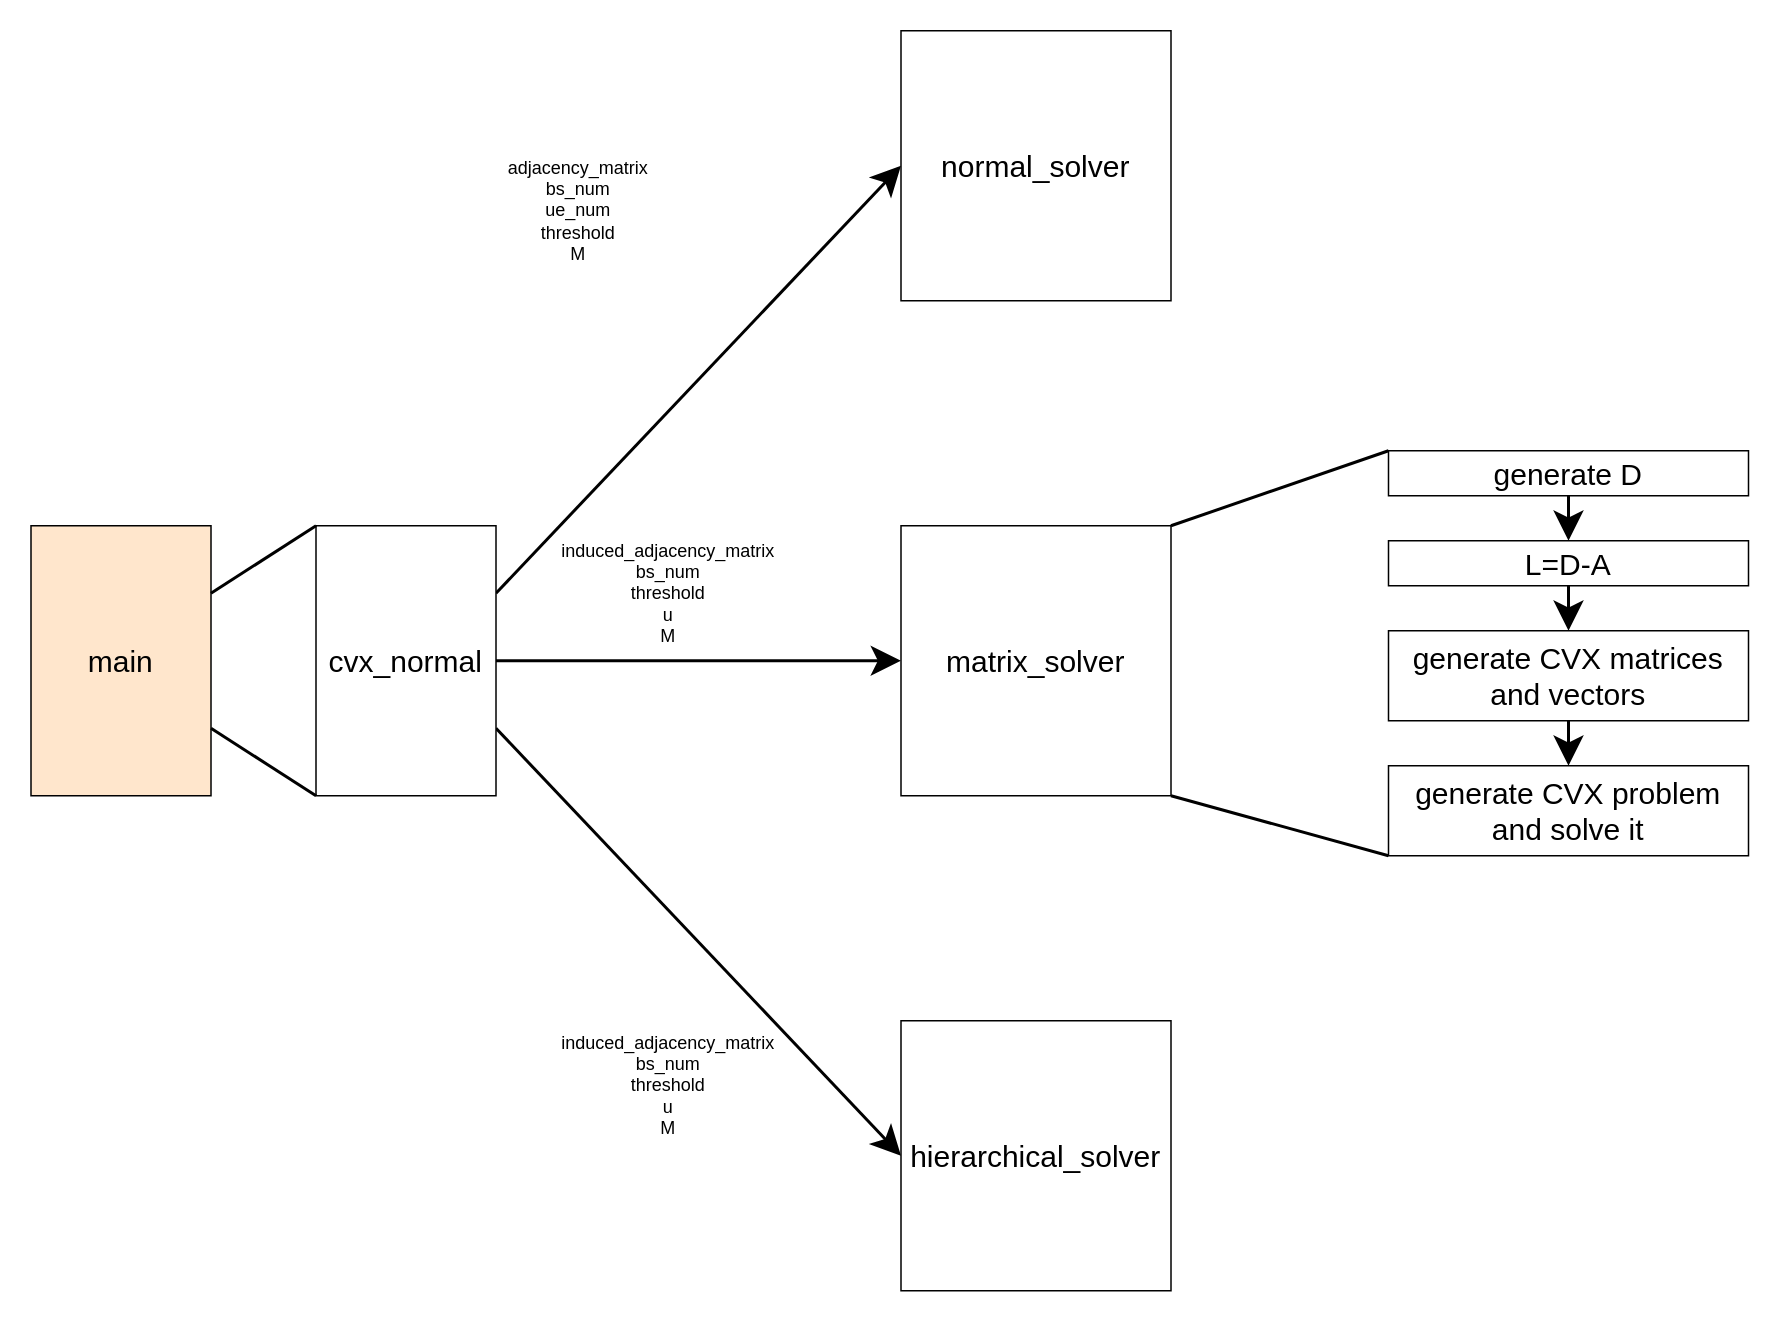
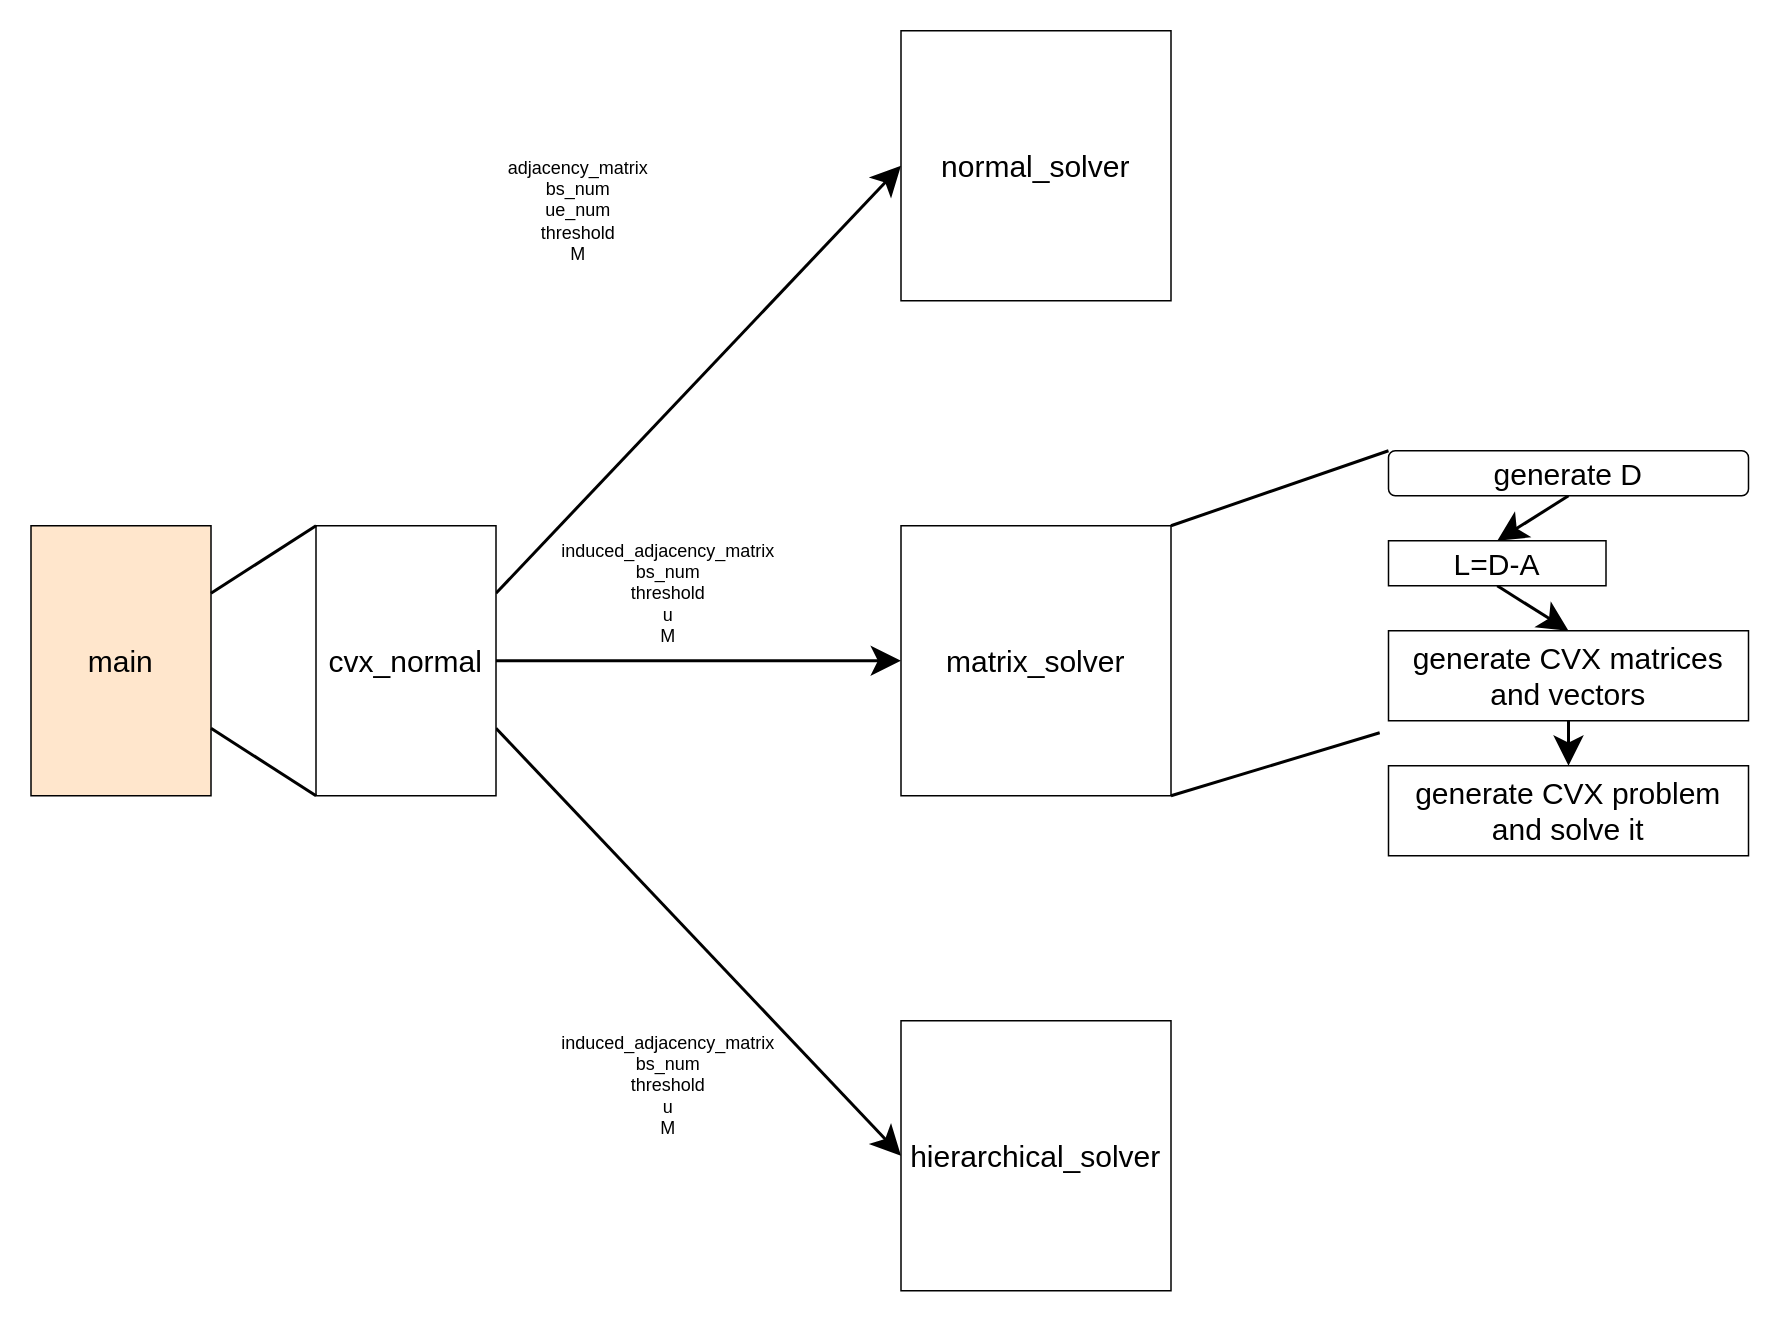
(1568, 473) -> (1568, 473)
(1568, 563) -> (1497, 563)
(1279, 826) -> (1275, 764)
